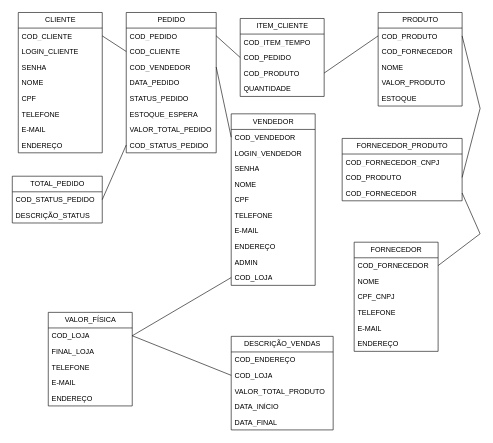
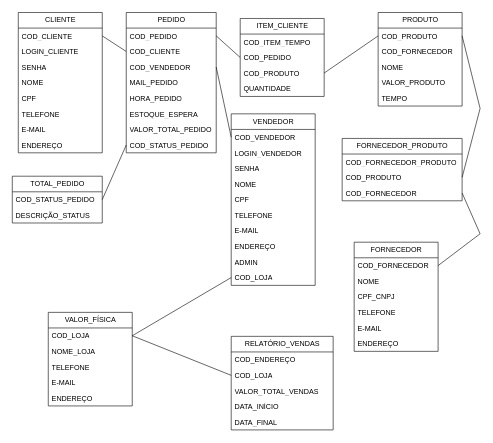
(152, 83) -> (152, 83)
(156, 99) -> (152, 99)
(396, 99) -> (392, 99)
(384, 162) -> (390, 162)
(283, 344) -> (283, 344)
(72, 352) -> (70, 352)
(273, 392) -> (271, 392)
